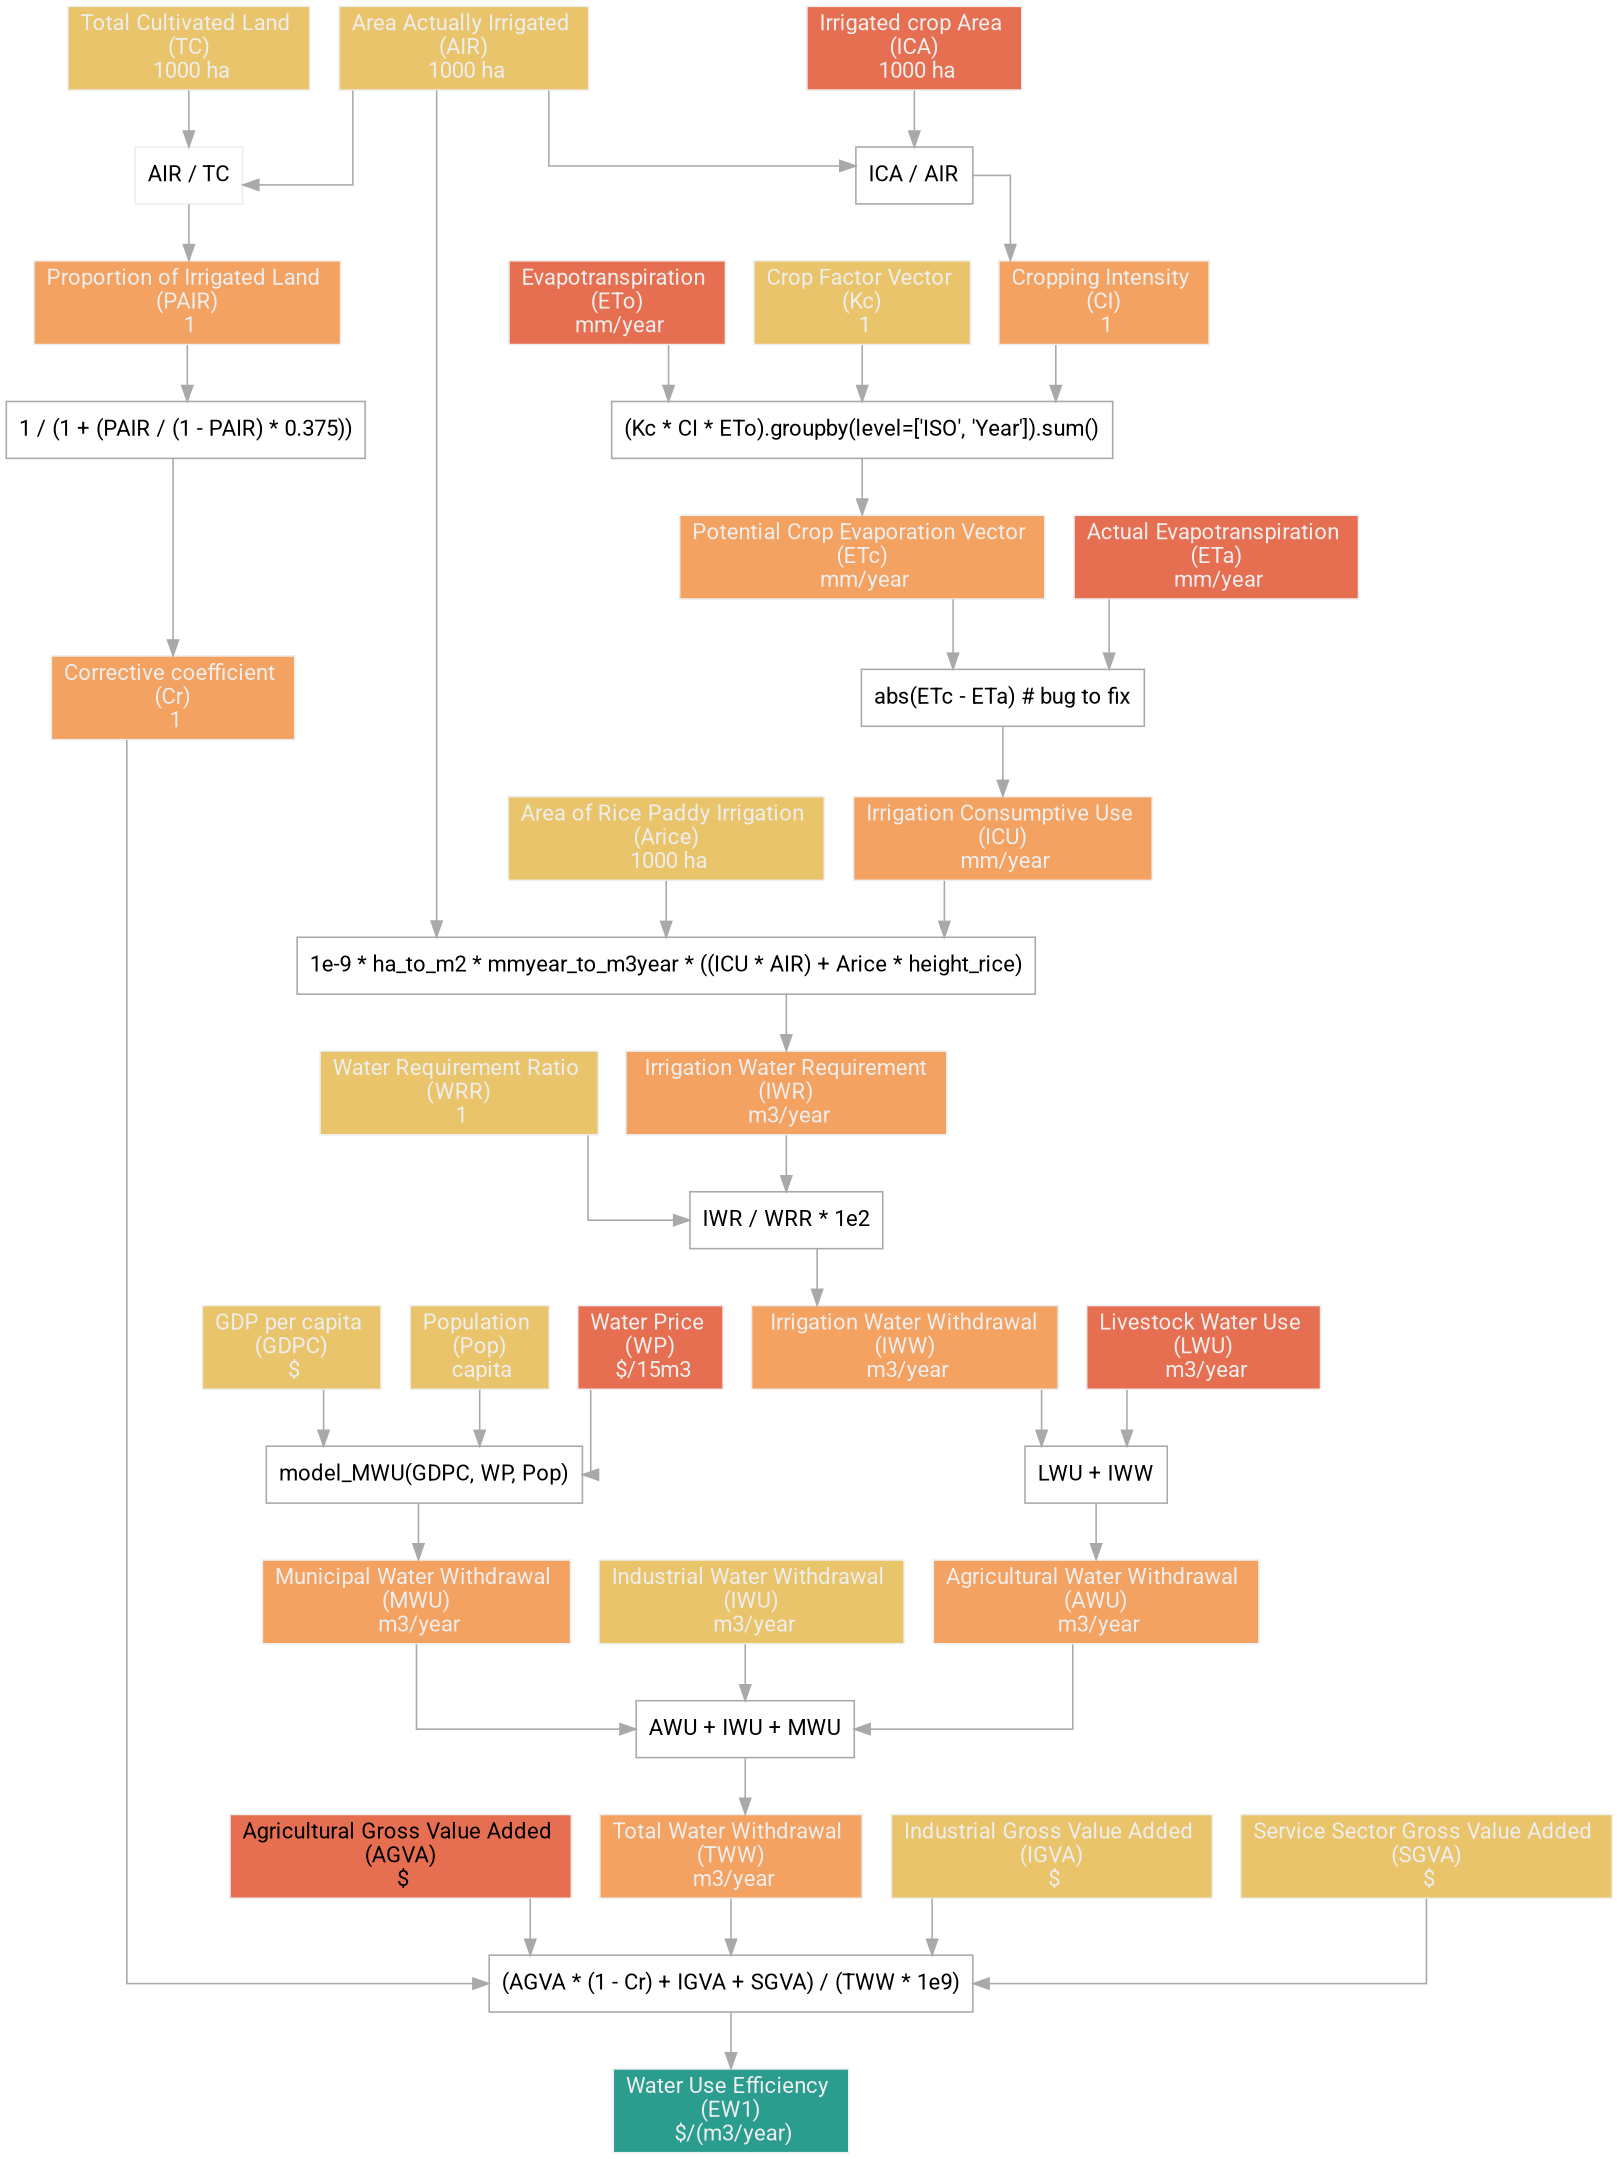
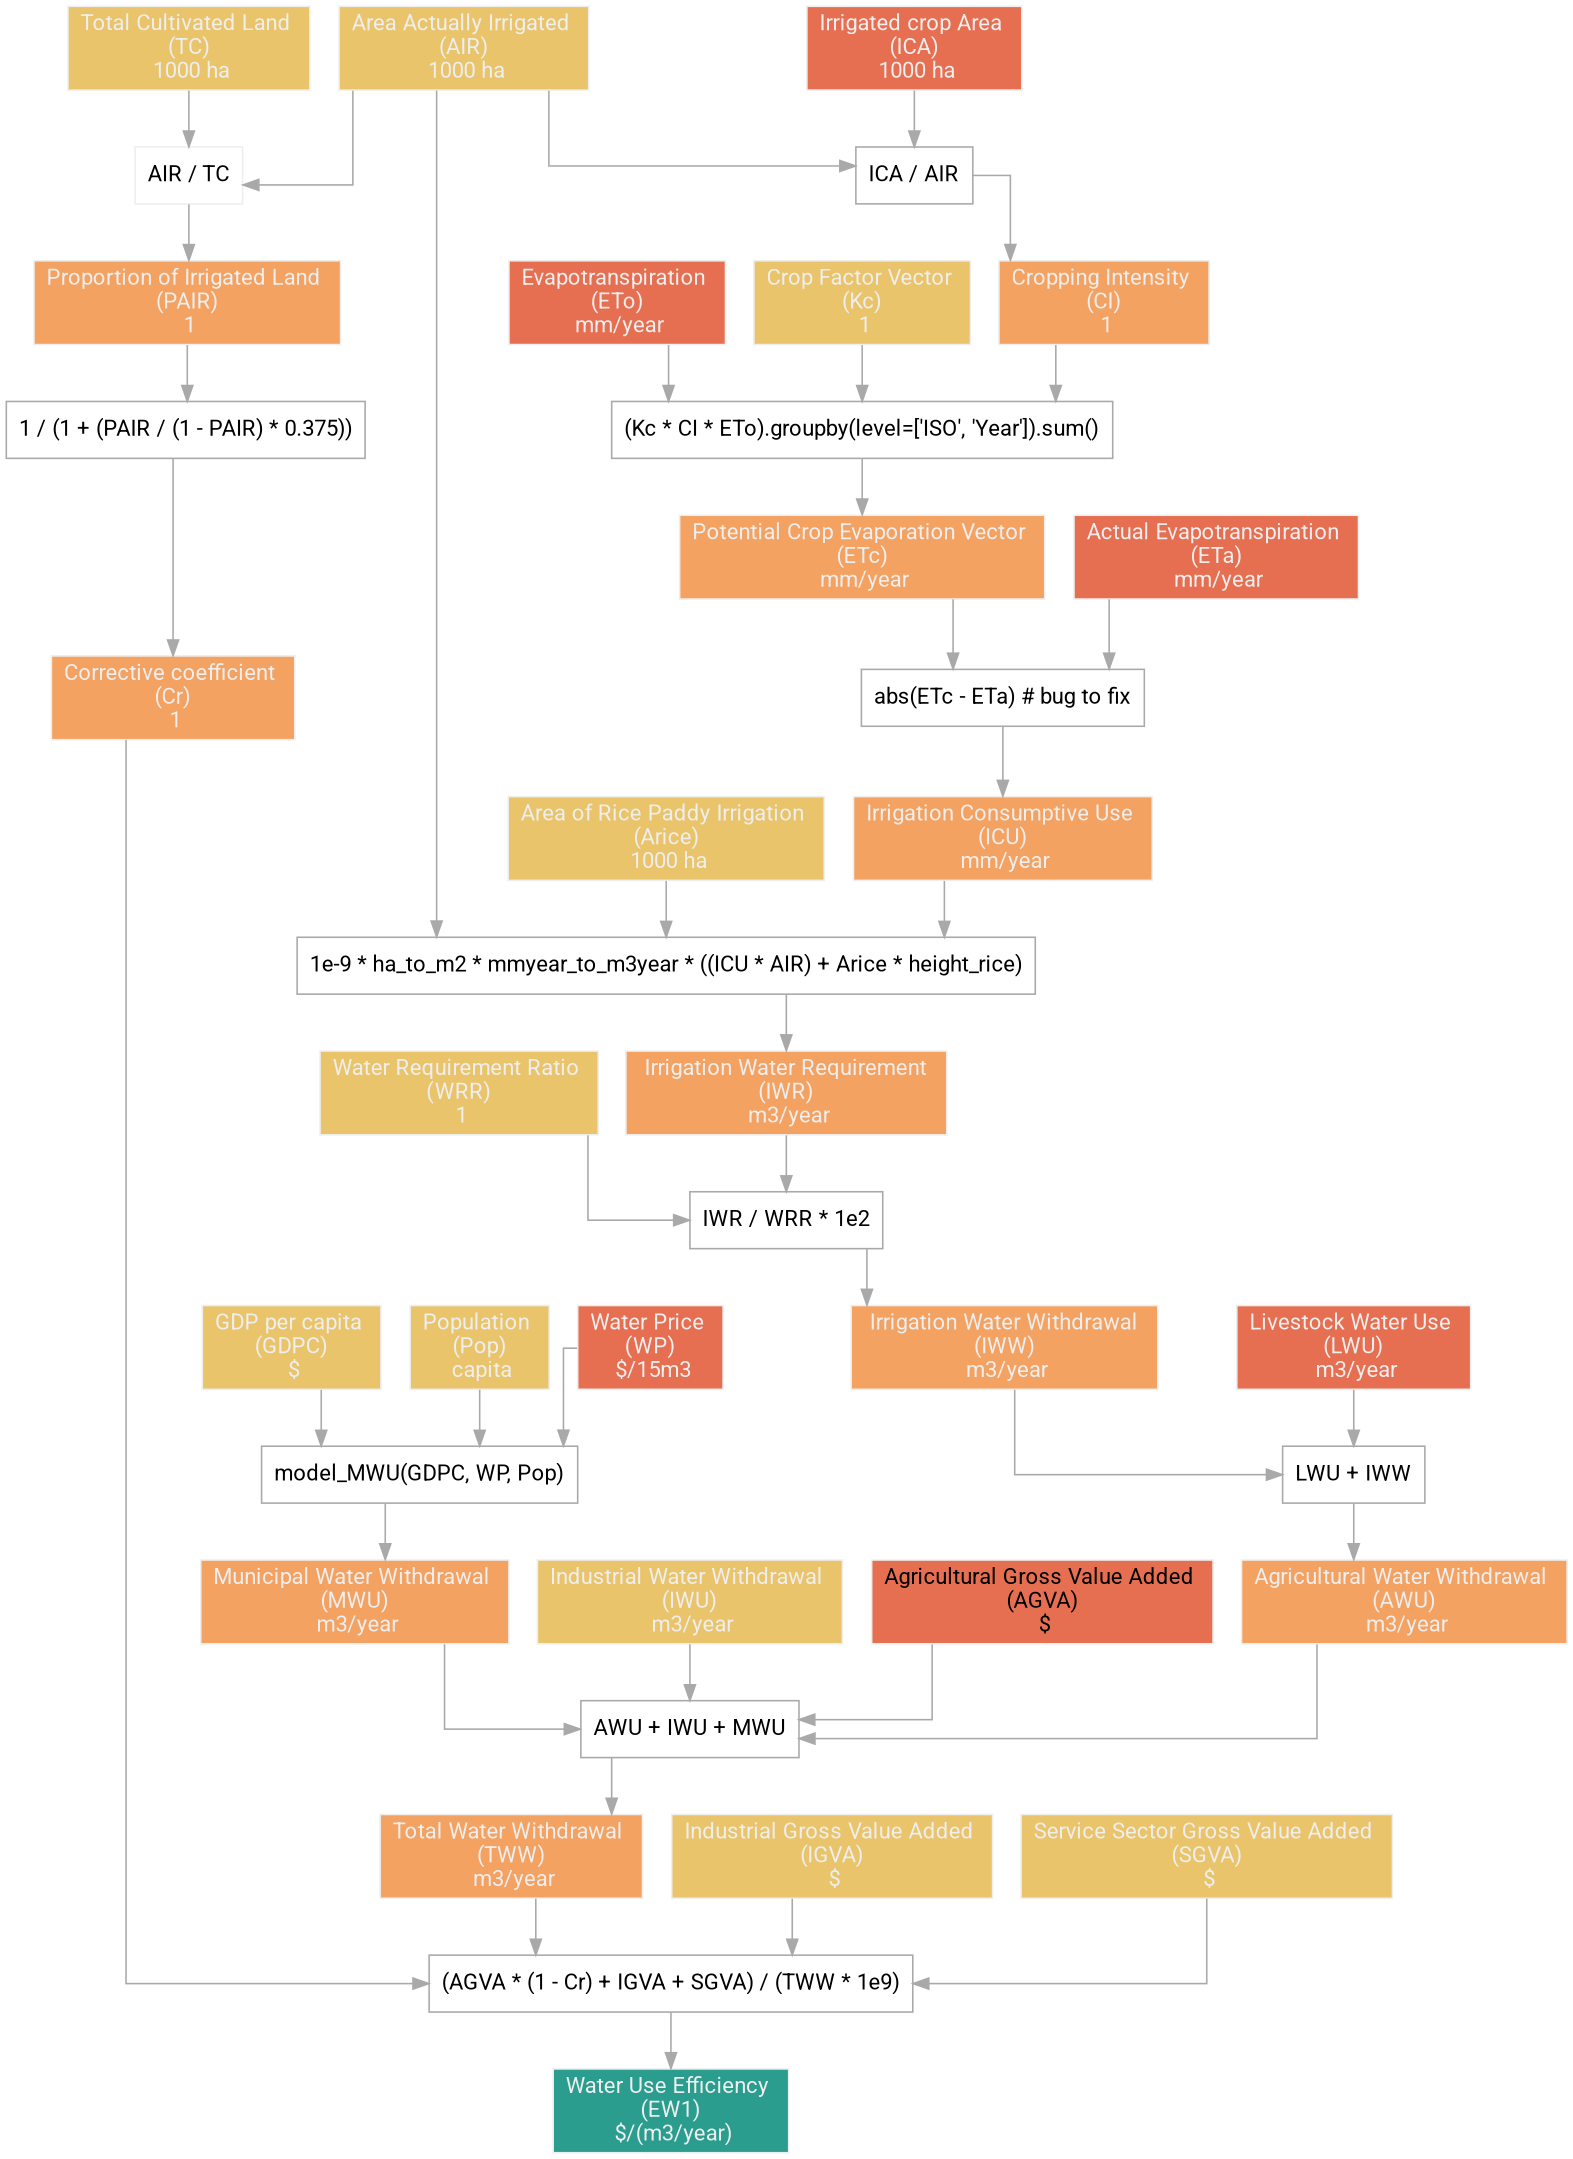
(530, 1919) -> (911, 1720)
